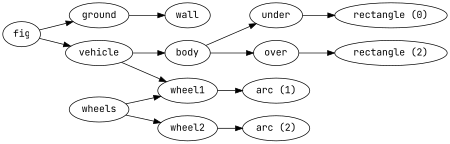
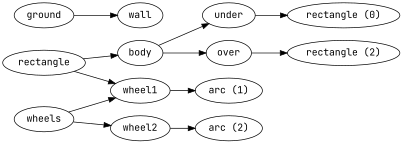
(22, 34) -> none
(99, 53) -> (44, 63)
